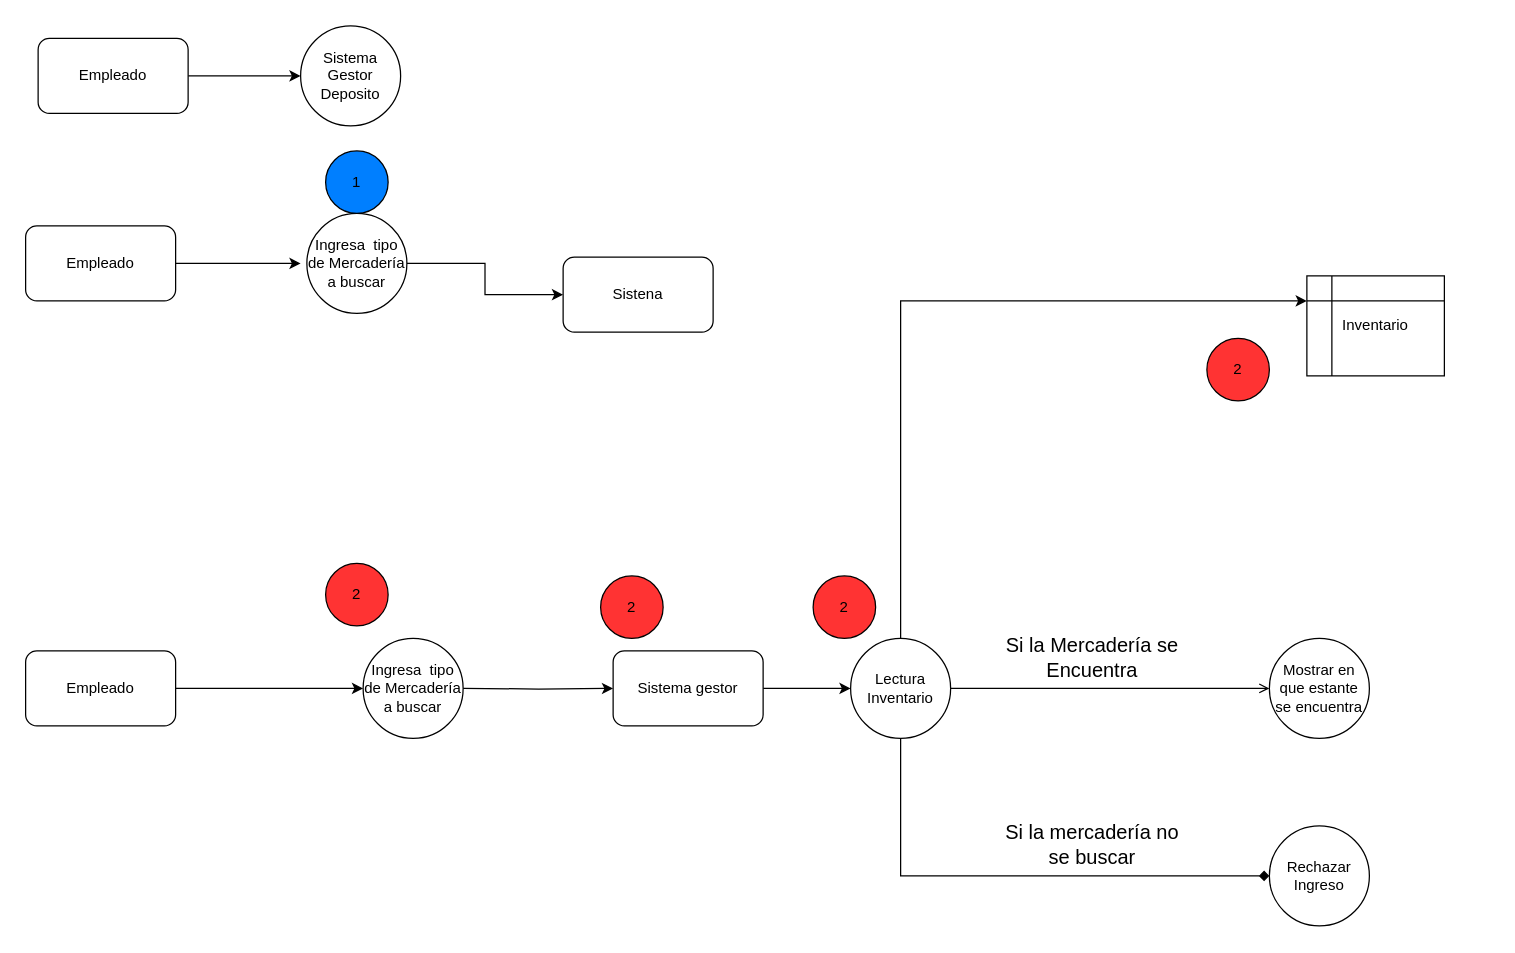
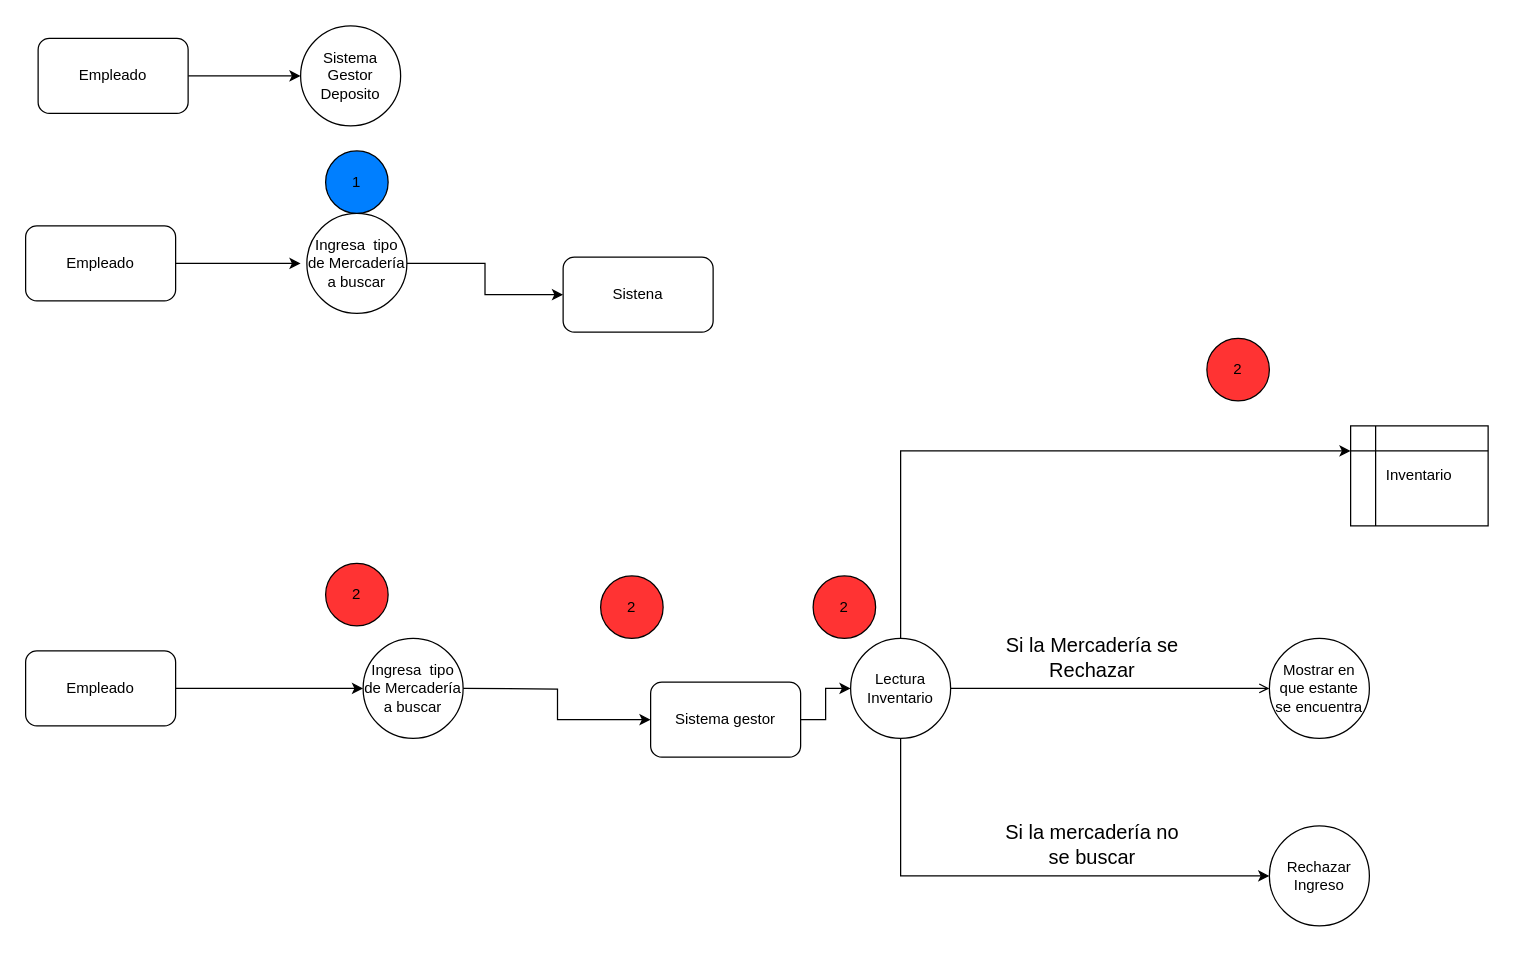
(1376, 326) -> (1419, 476)
(1093, 657) -> (1093, 657)
(688, 688) -> (726, 719)
(1258, 876) -> (1259, 876)
